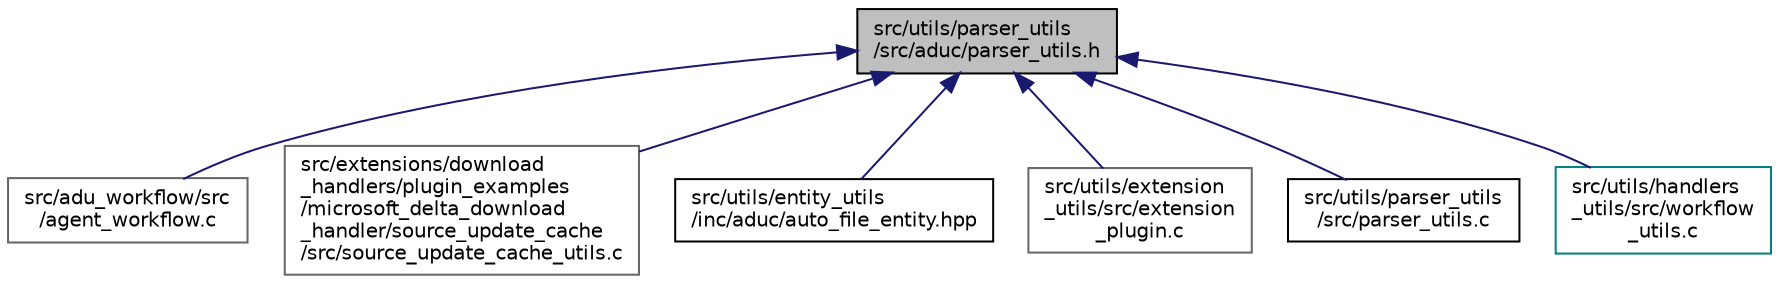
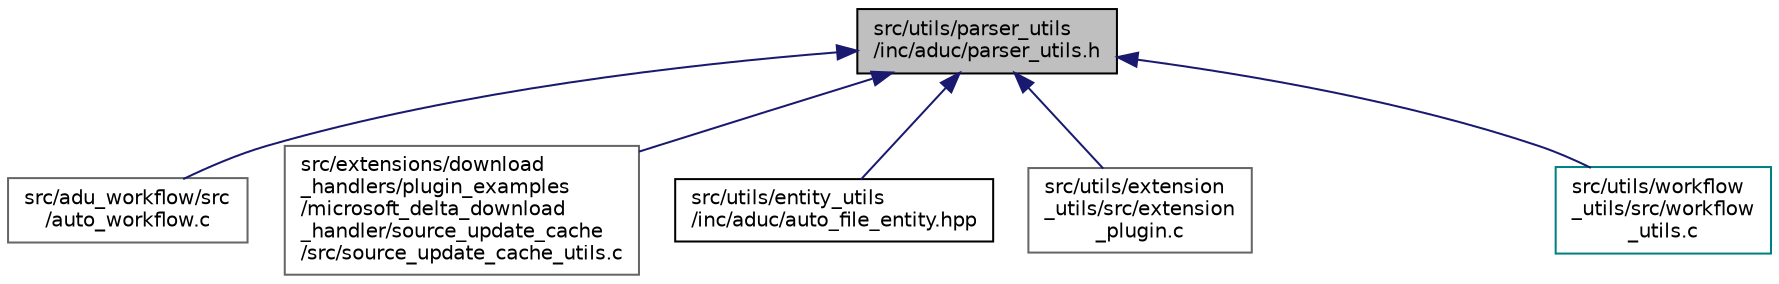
(987, 41) -> (987, 41)
(128, 210) -> (128, 210)
(1404, 210) -> none
(1663, 210) -> (1663, 210)
